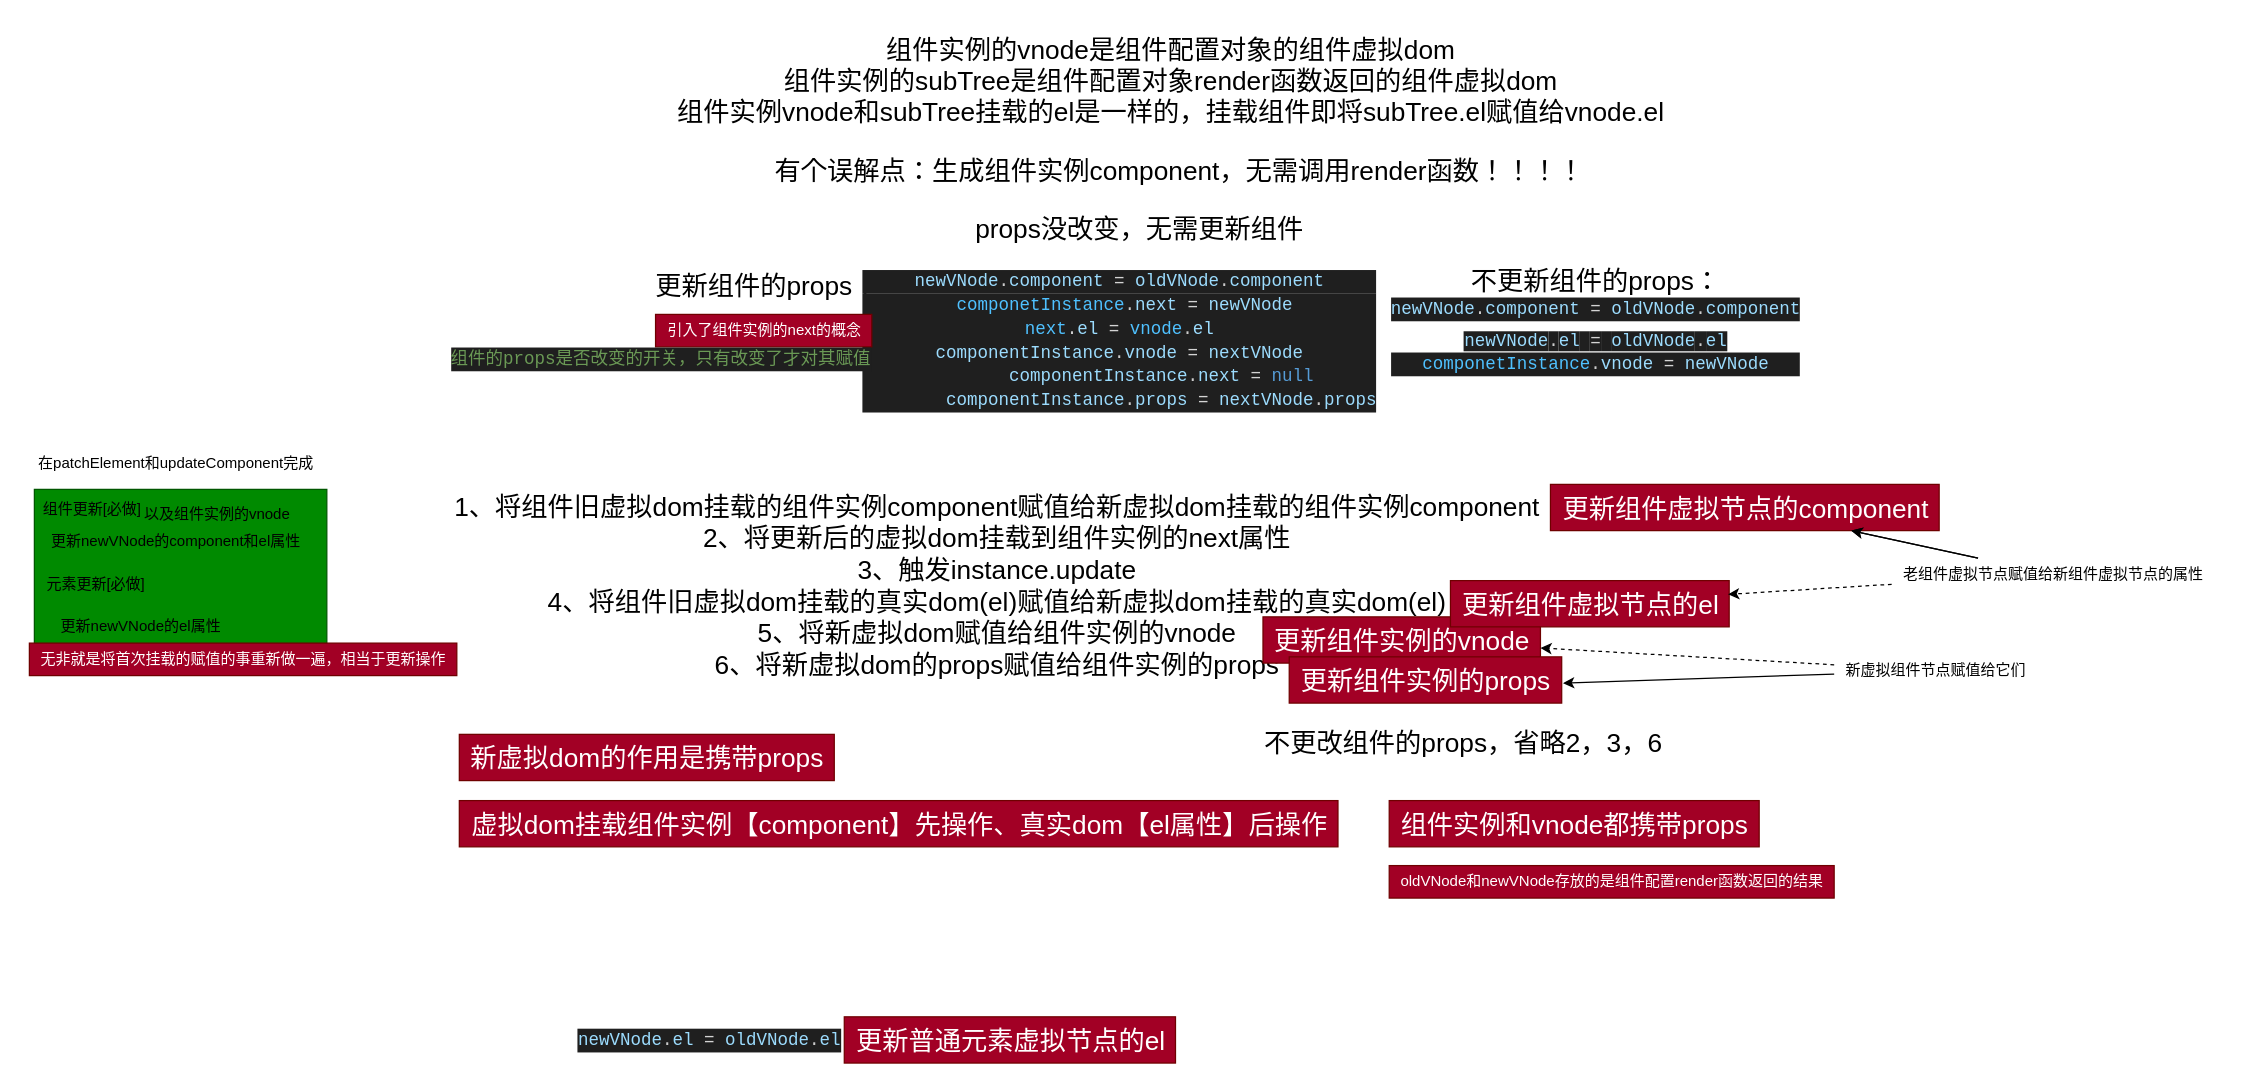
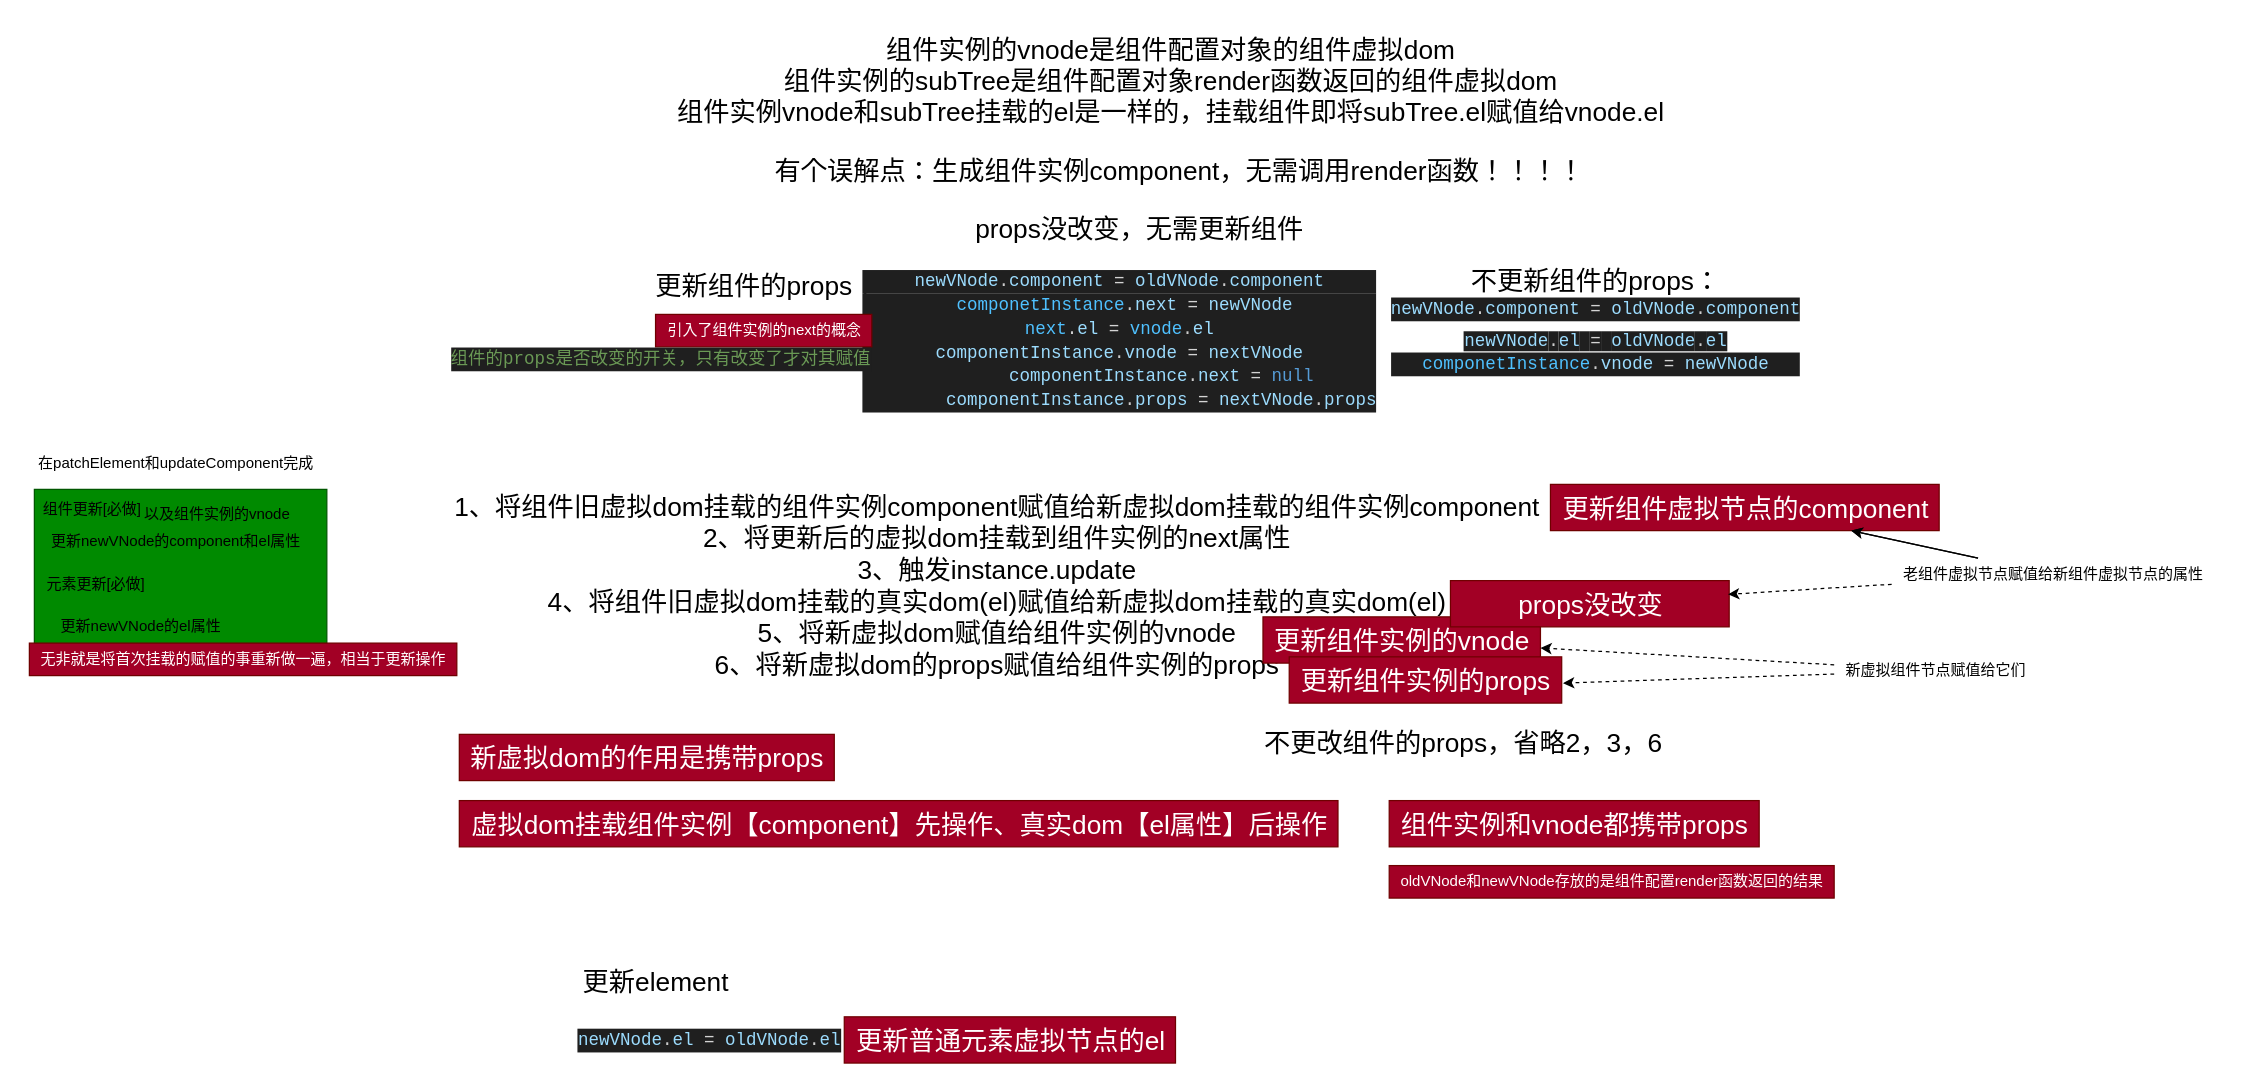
(1591, 604) -> (1591, 604)
(1701, 679) -> (1701, 679)
none -> (655, 981)
